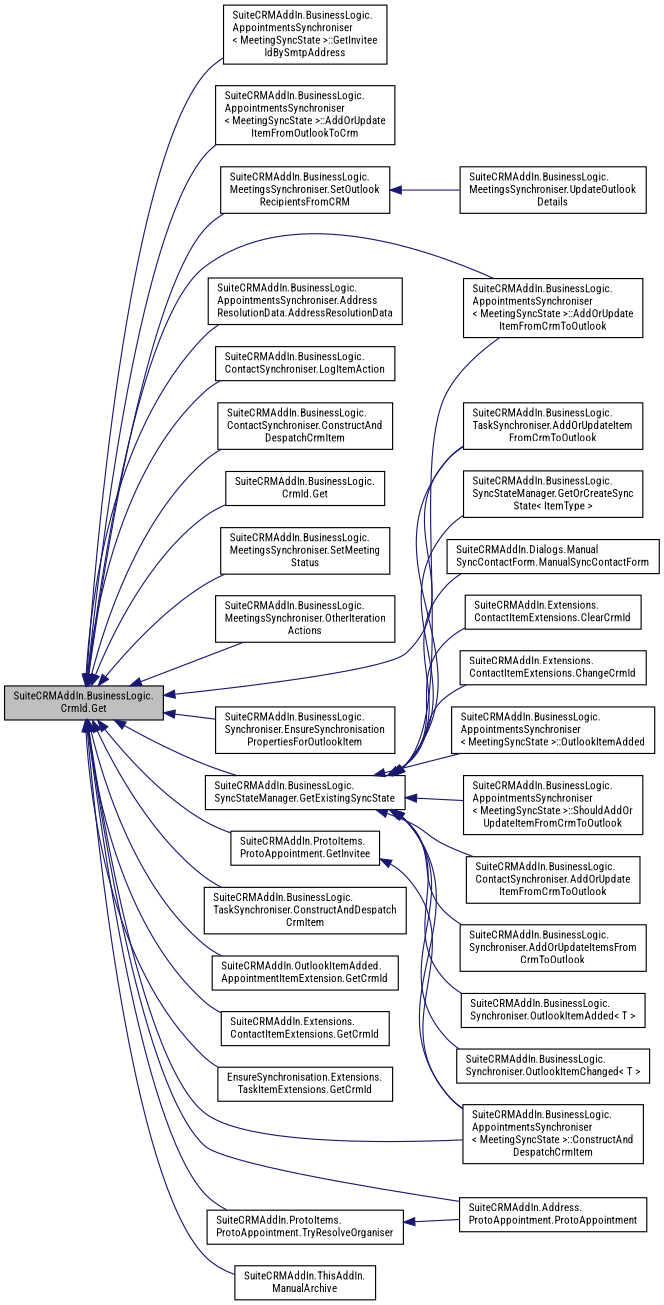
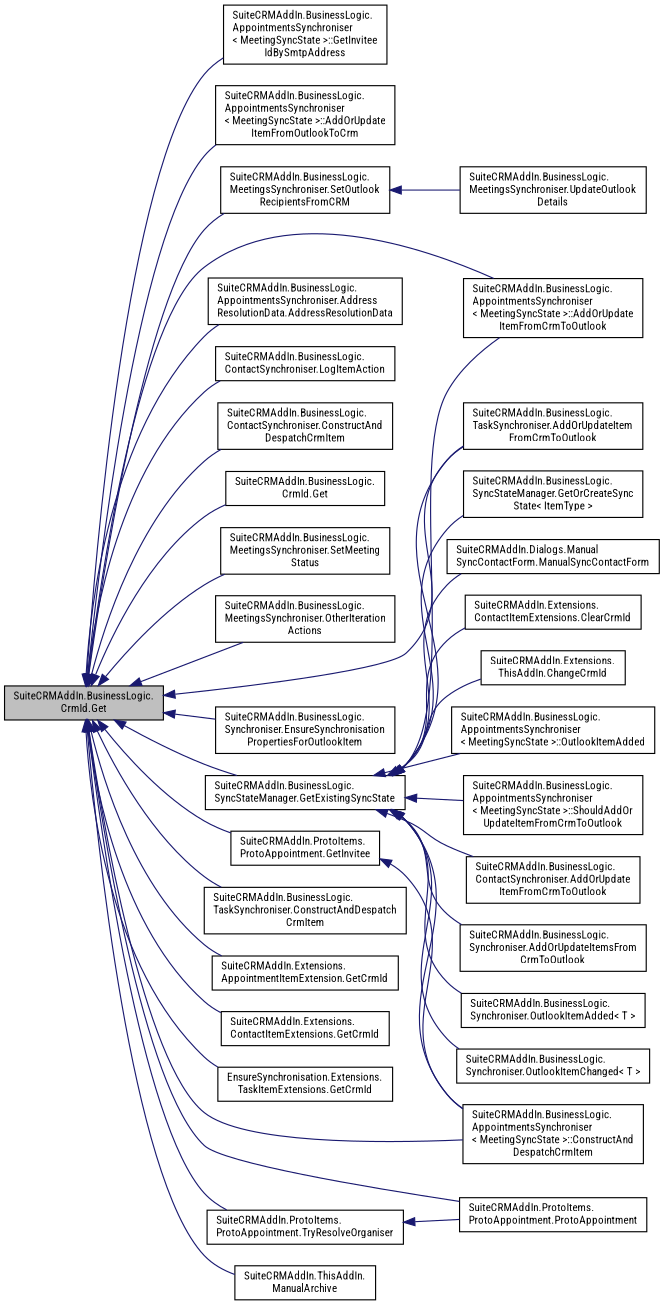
(553, 668) -> (553, 668)
(305, 973) -> (305, 973)
(553, 1215) -> (553, 1215)
